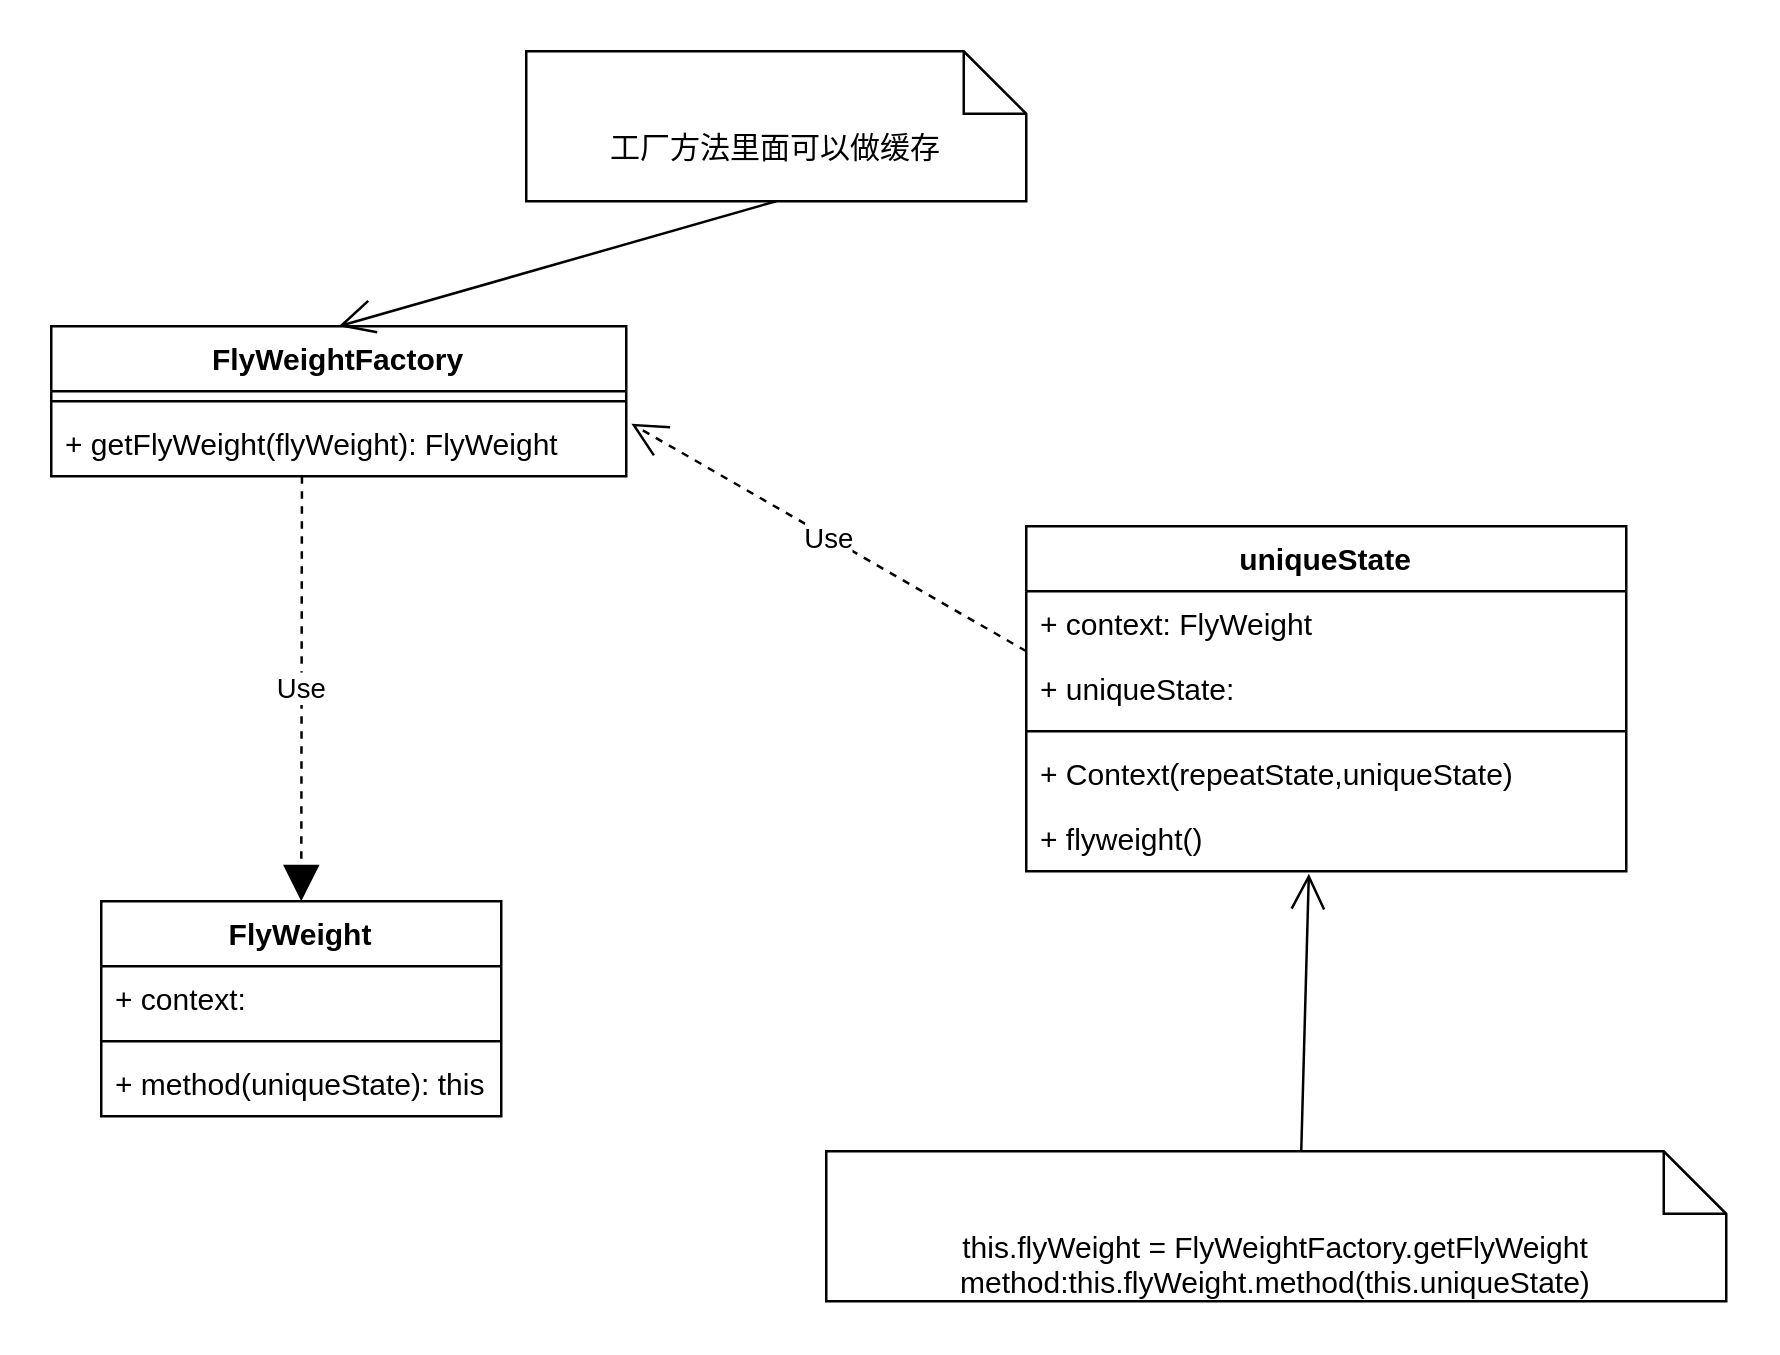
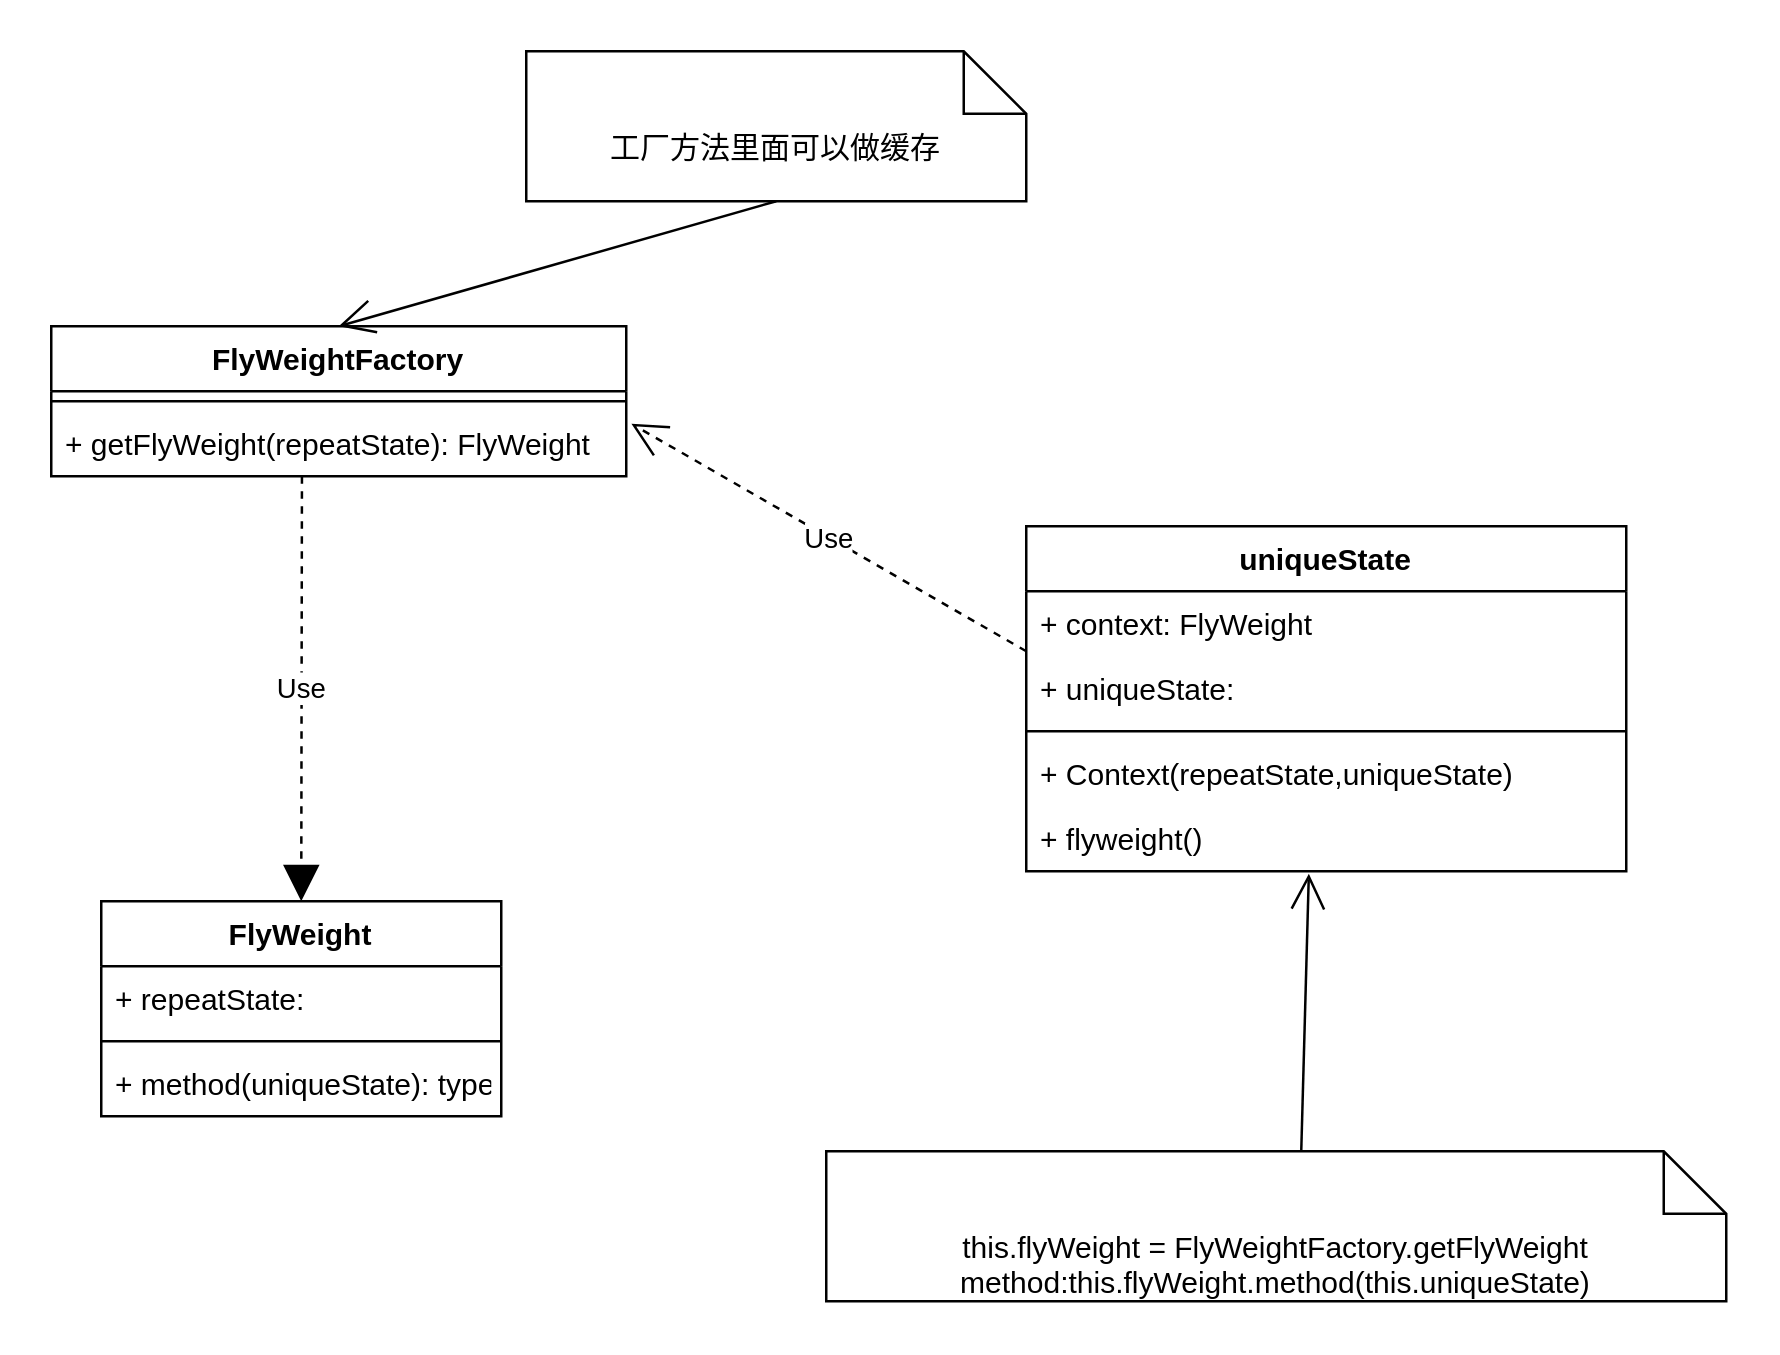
(332, 445) -> (357, 445)
(191, 1000) -> (225, 1000)
(322, 1085) -> (326, 1085)
